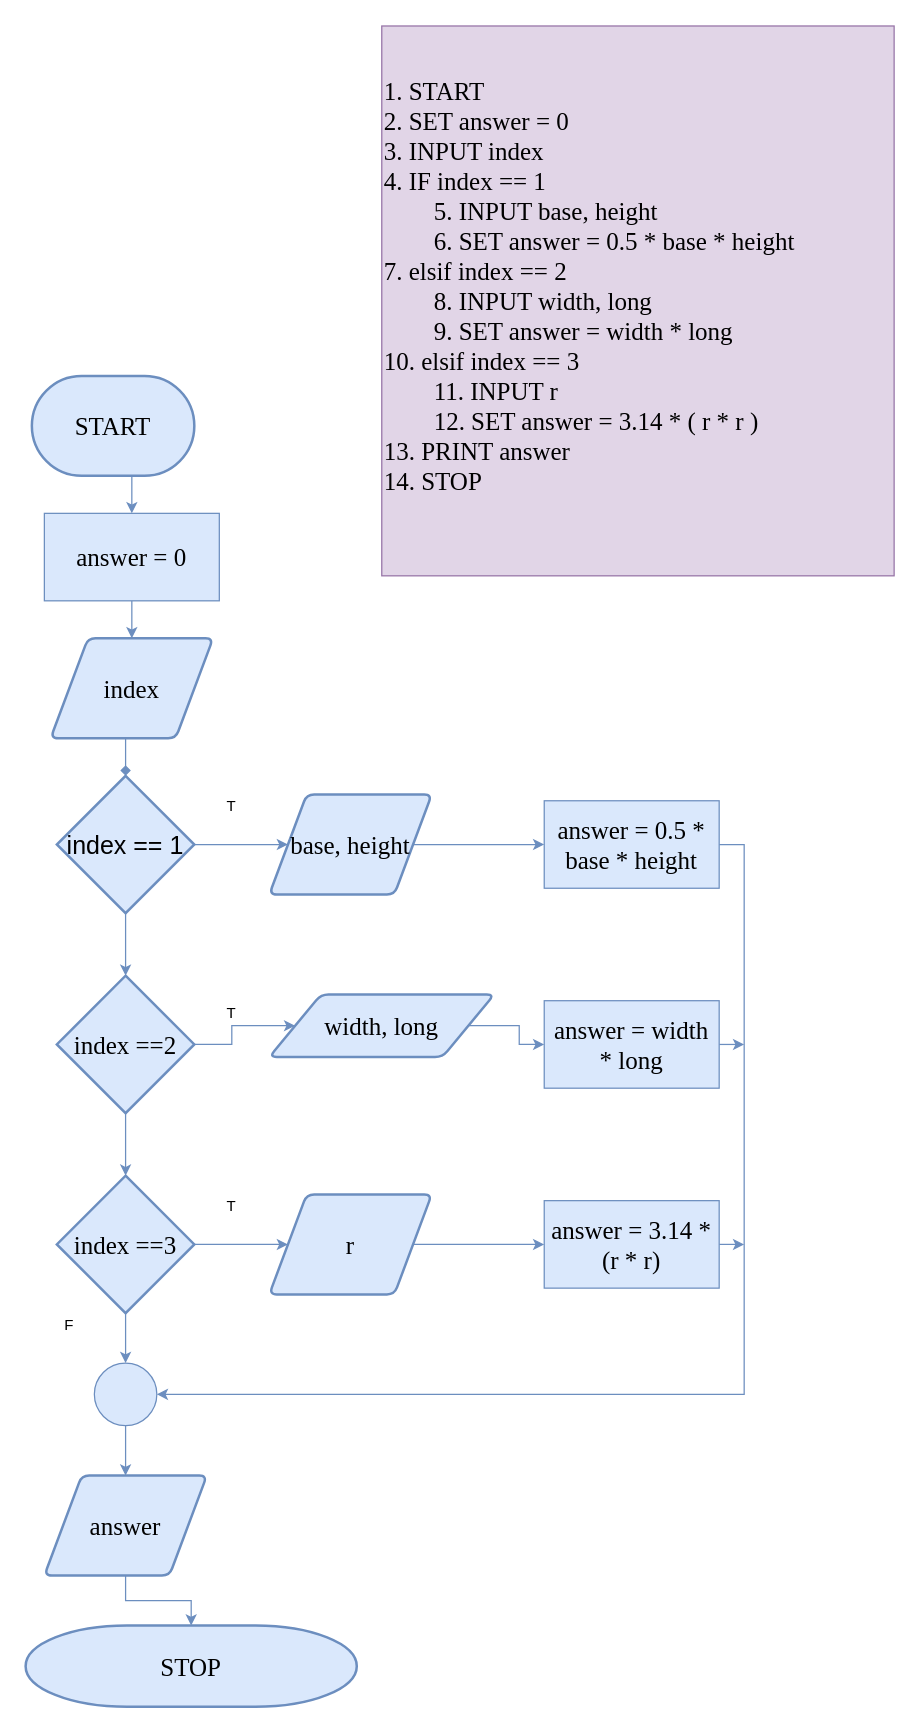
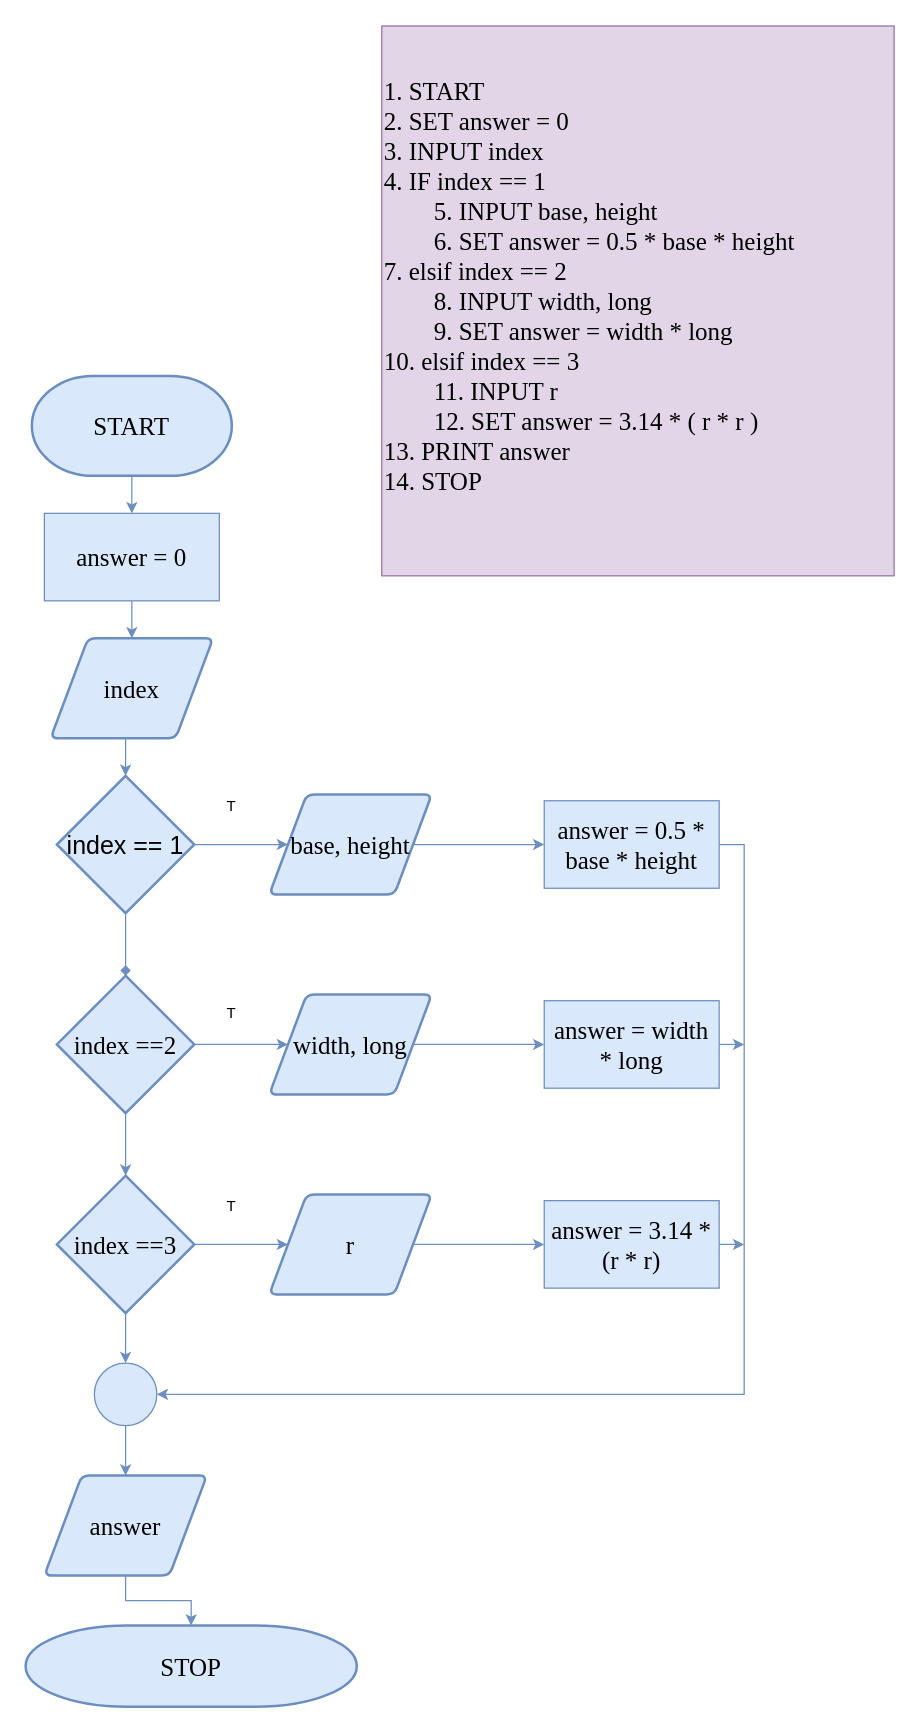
(113, 426) -> (132, 426)
(126, 765) -> (126, 766)
(126, 966) -> (126, 965)
(382, 1026) -> (351, 1044)
(69, 1326) -> none
